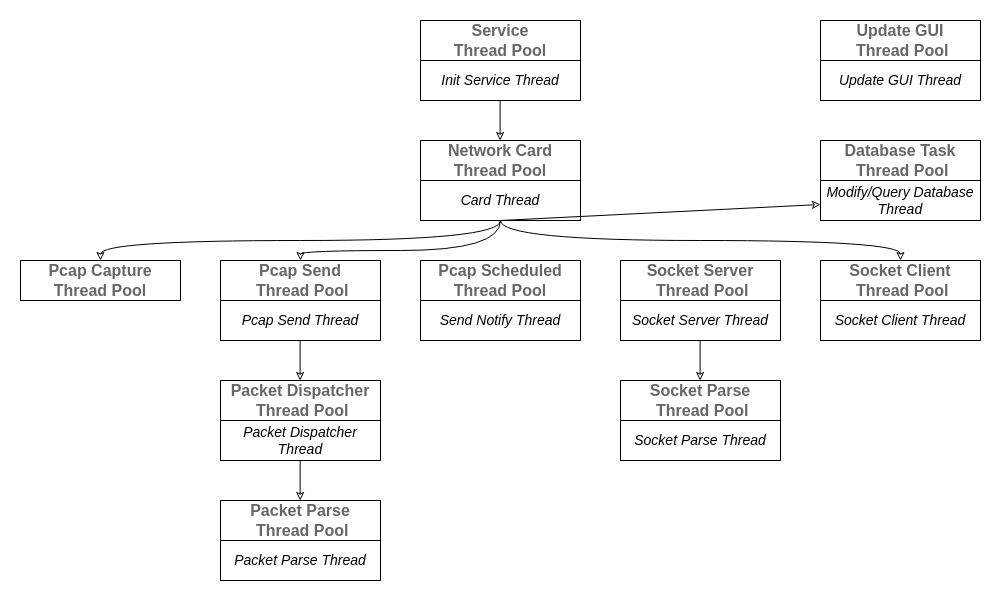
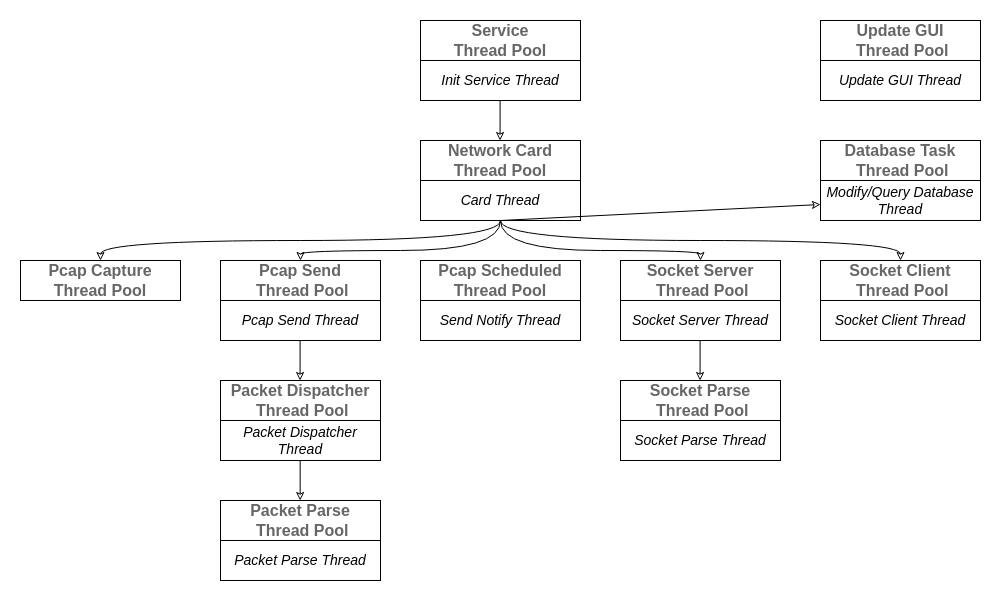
none -> (599, 250)
